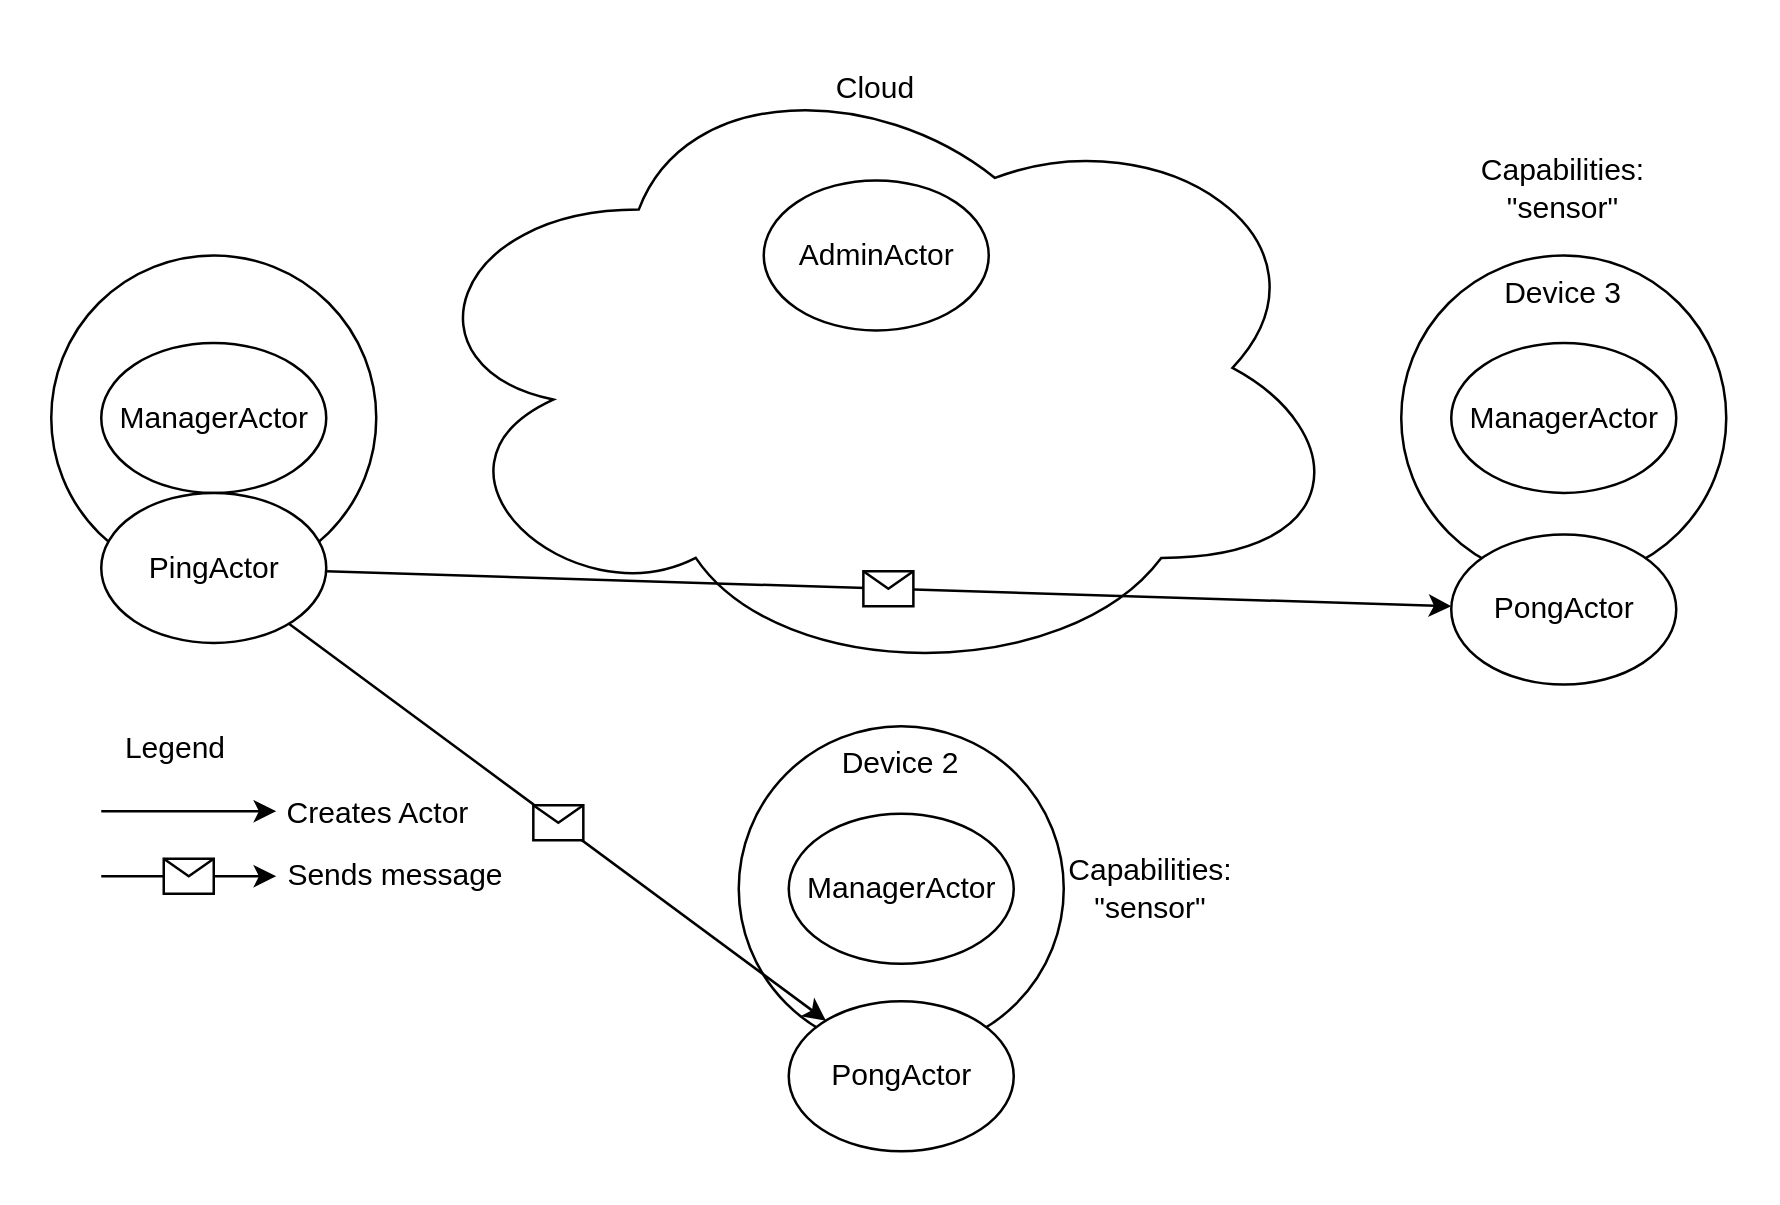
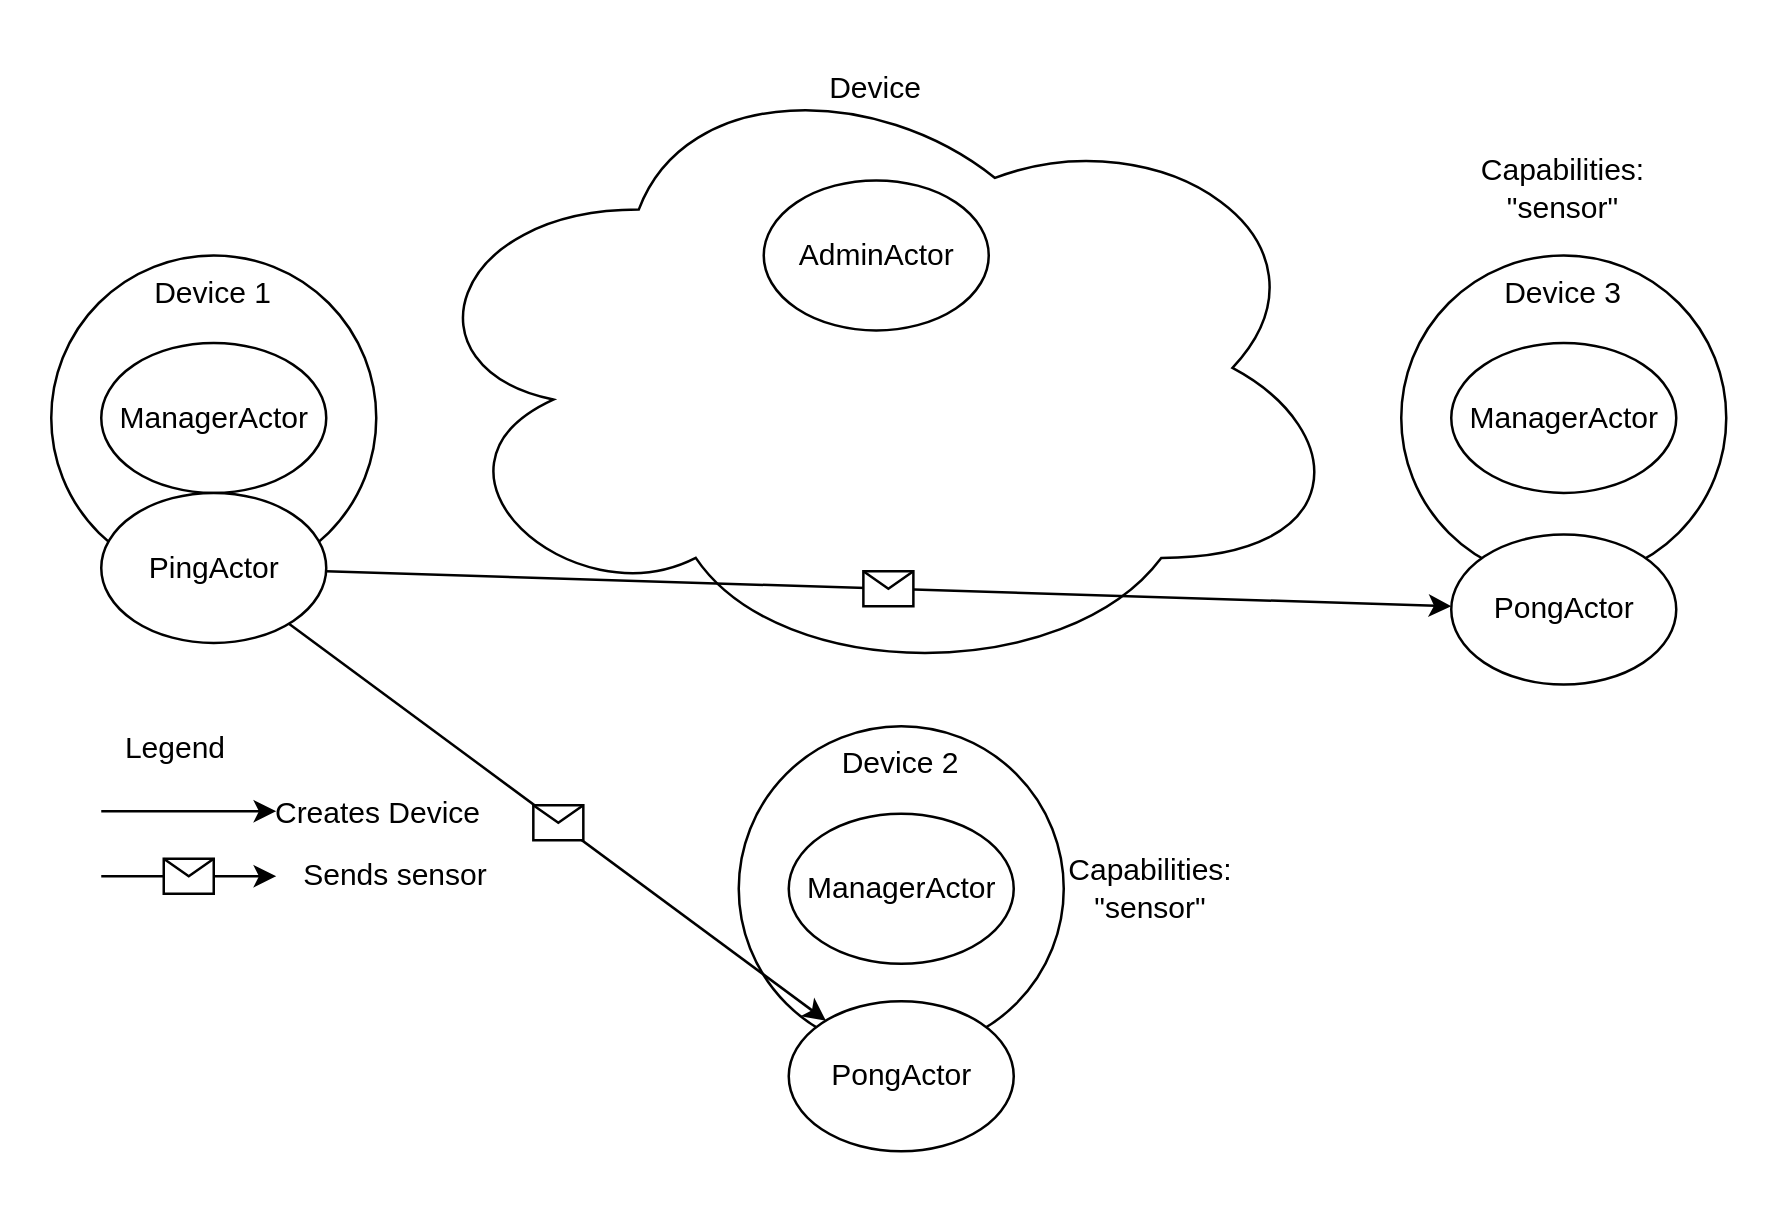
(876, 89) -> (876, 89)
none -> (214, 293)
(379, 814) -> (379, 814)
(396, 876) -> (396, 876)
